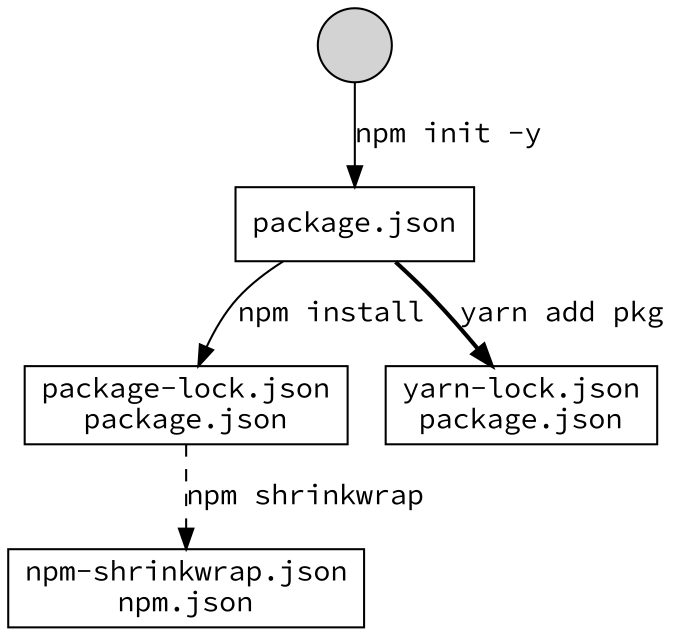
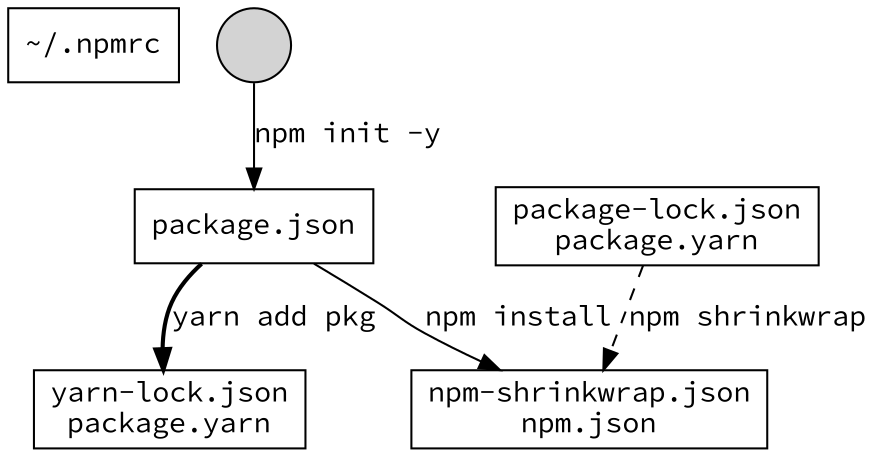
none -> (94, 45)
(238, 298) -> (396, 315)
(186, 420) -> (657, 241)
(521, 420) -> (170, 424)
